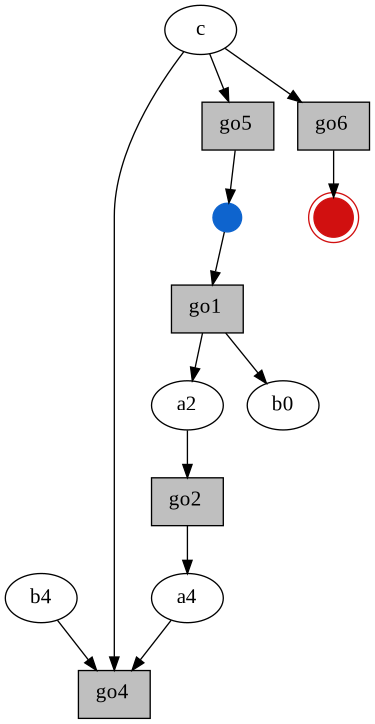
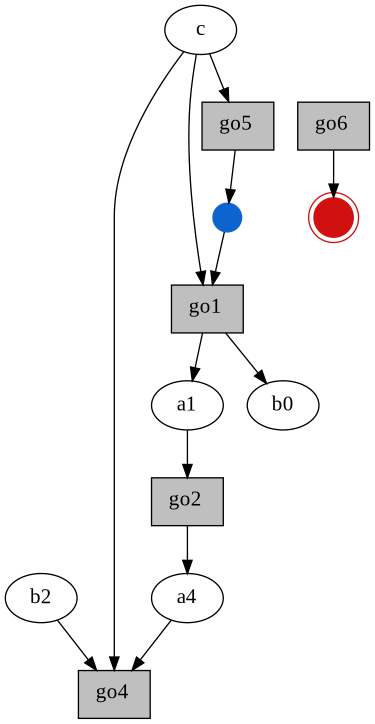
(258, 71) -> (190, 163)
(187, 405) -> (187, 405)
(41, 598) -> (41, 598)
